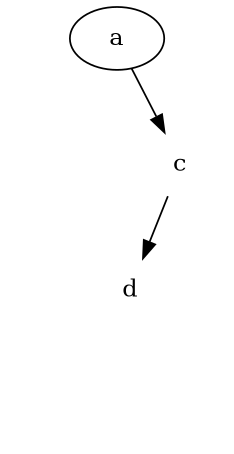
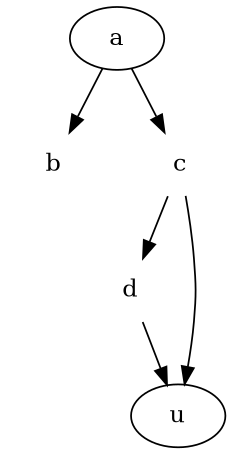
none -> (54, 164)
none -> (178, 416)
